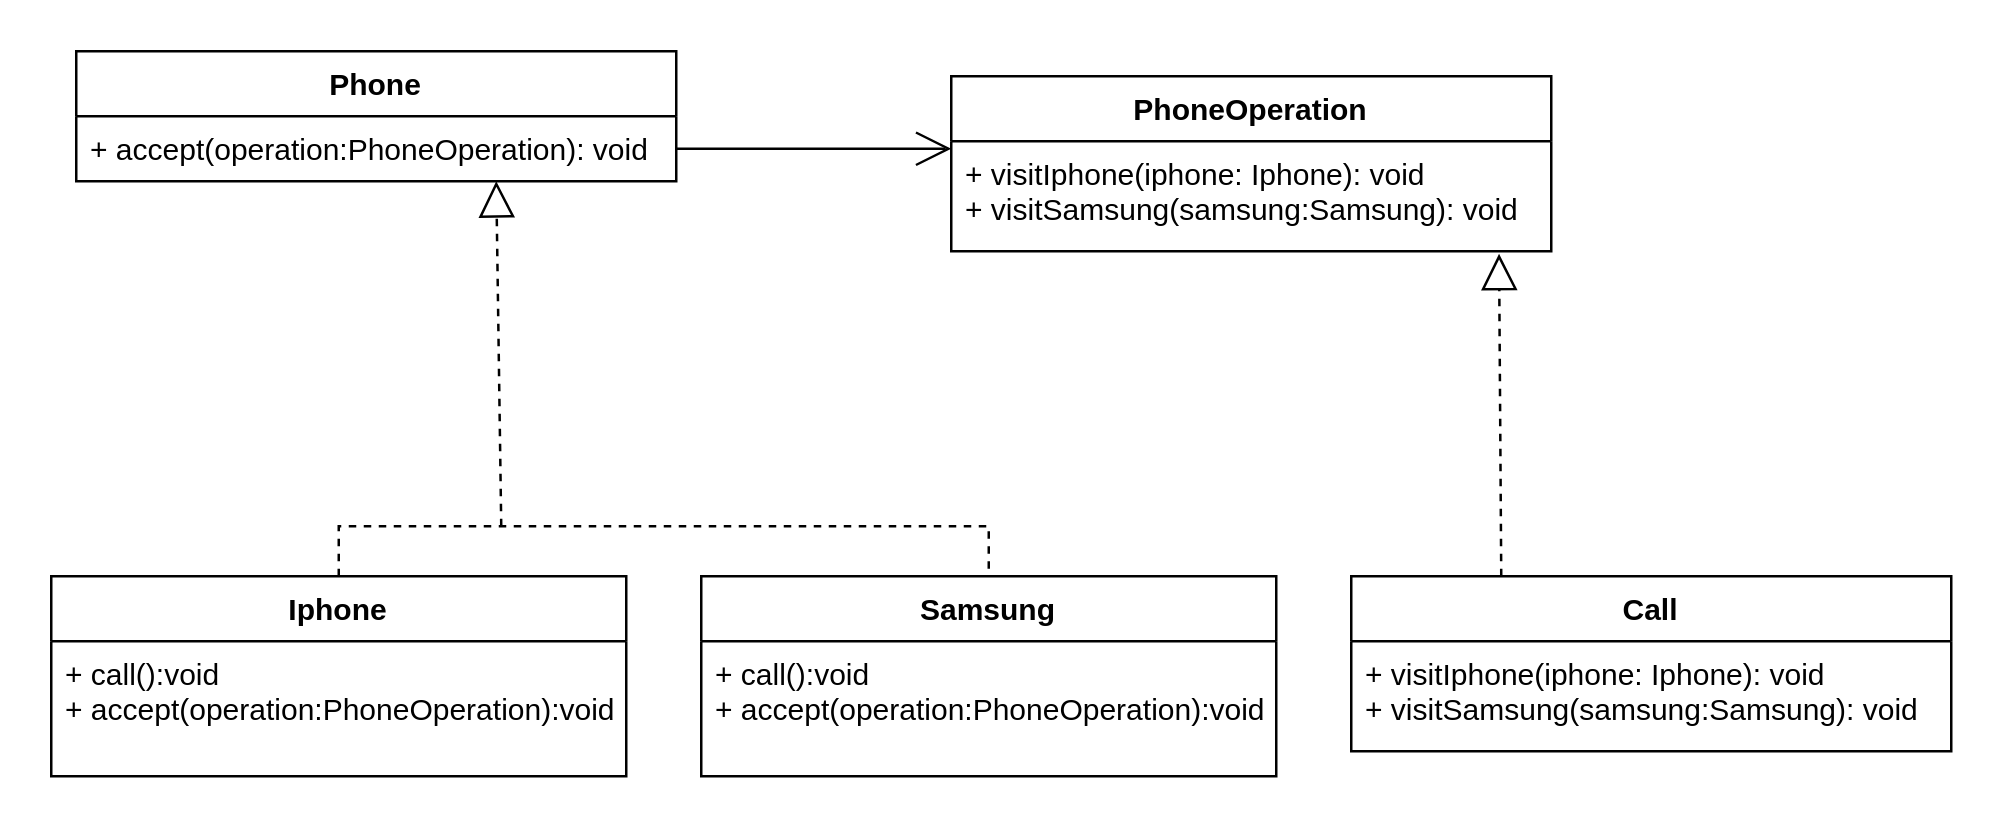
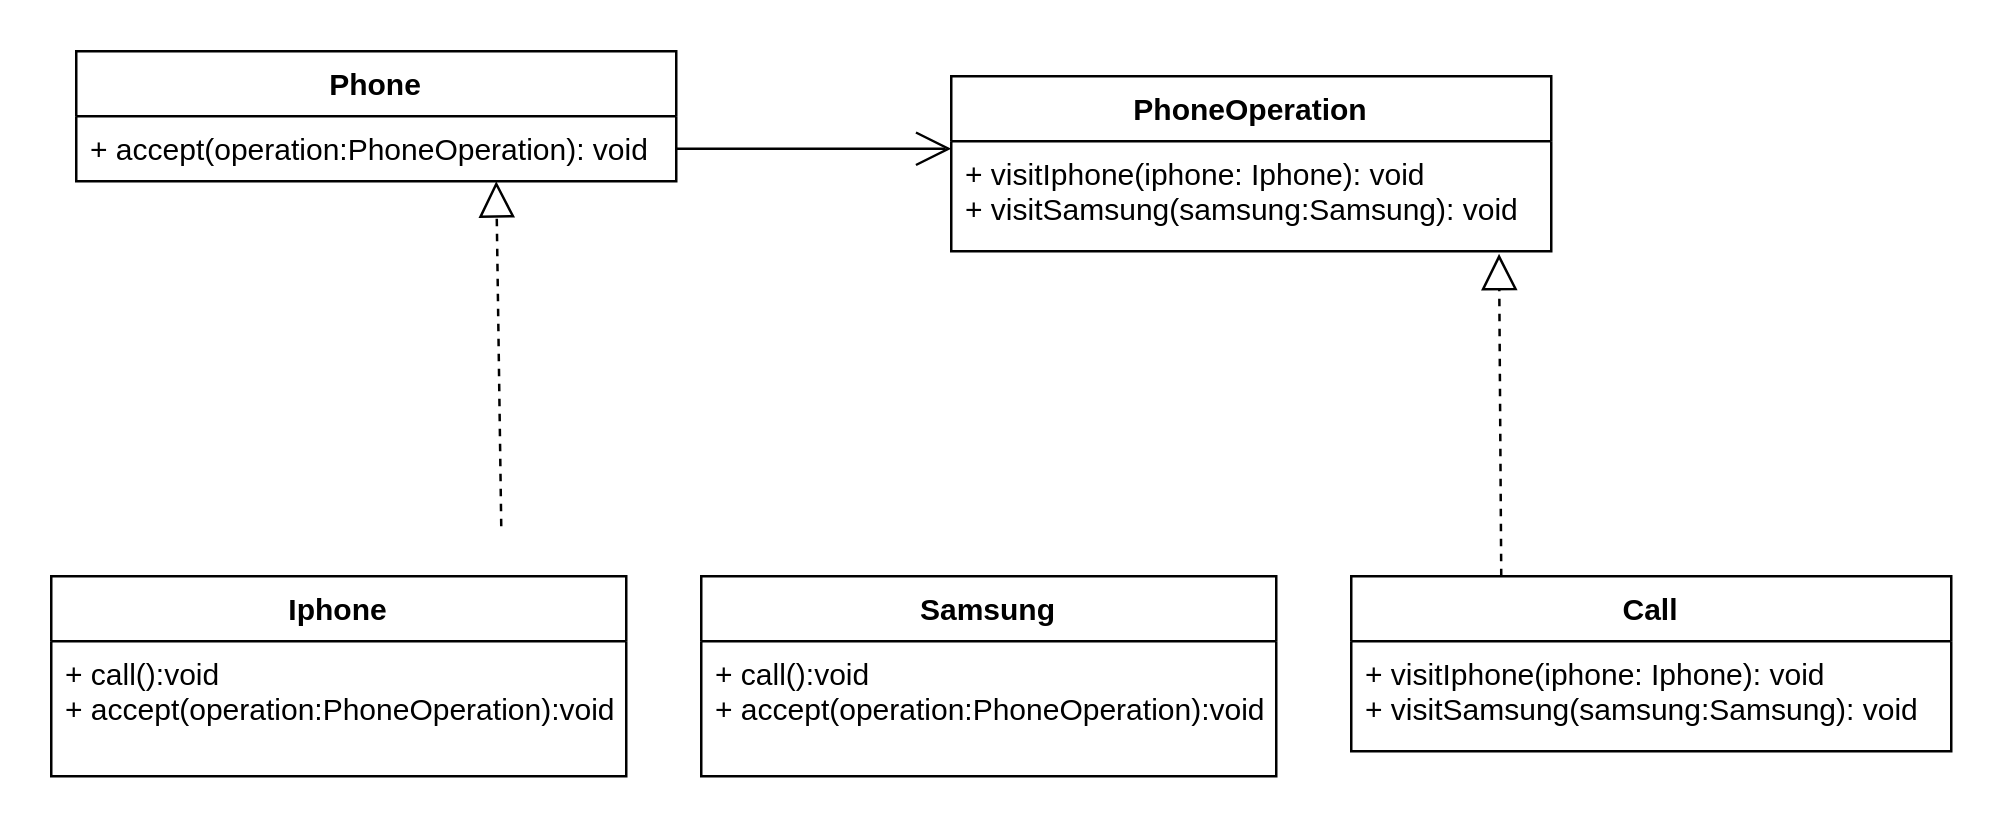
(769, 526) -> none
